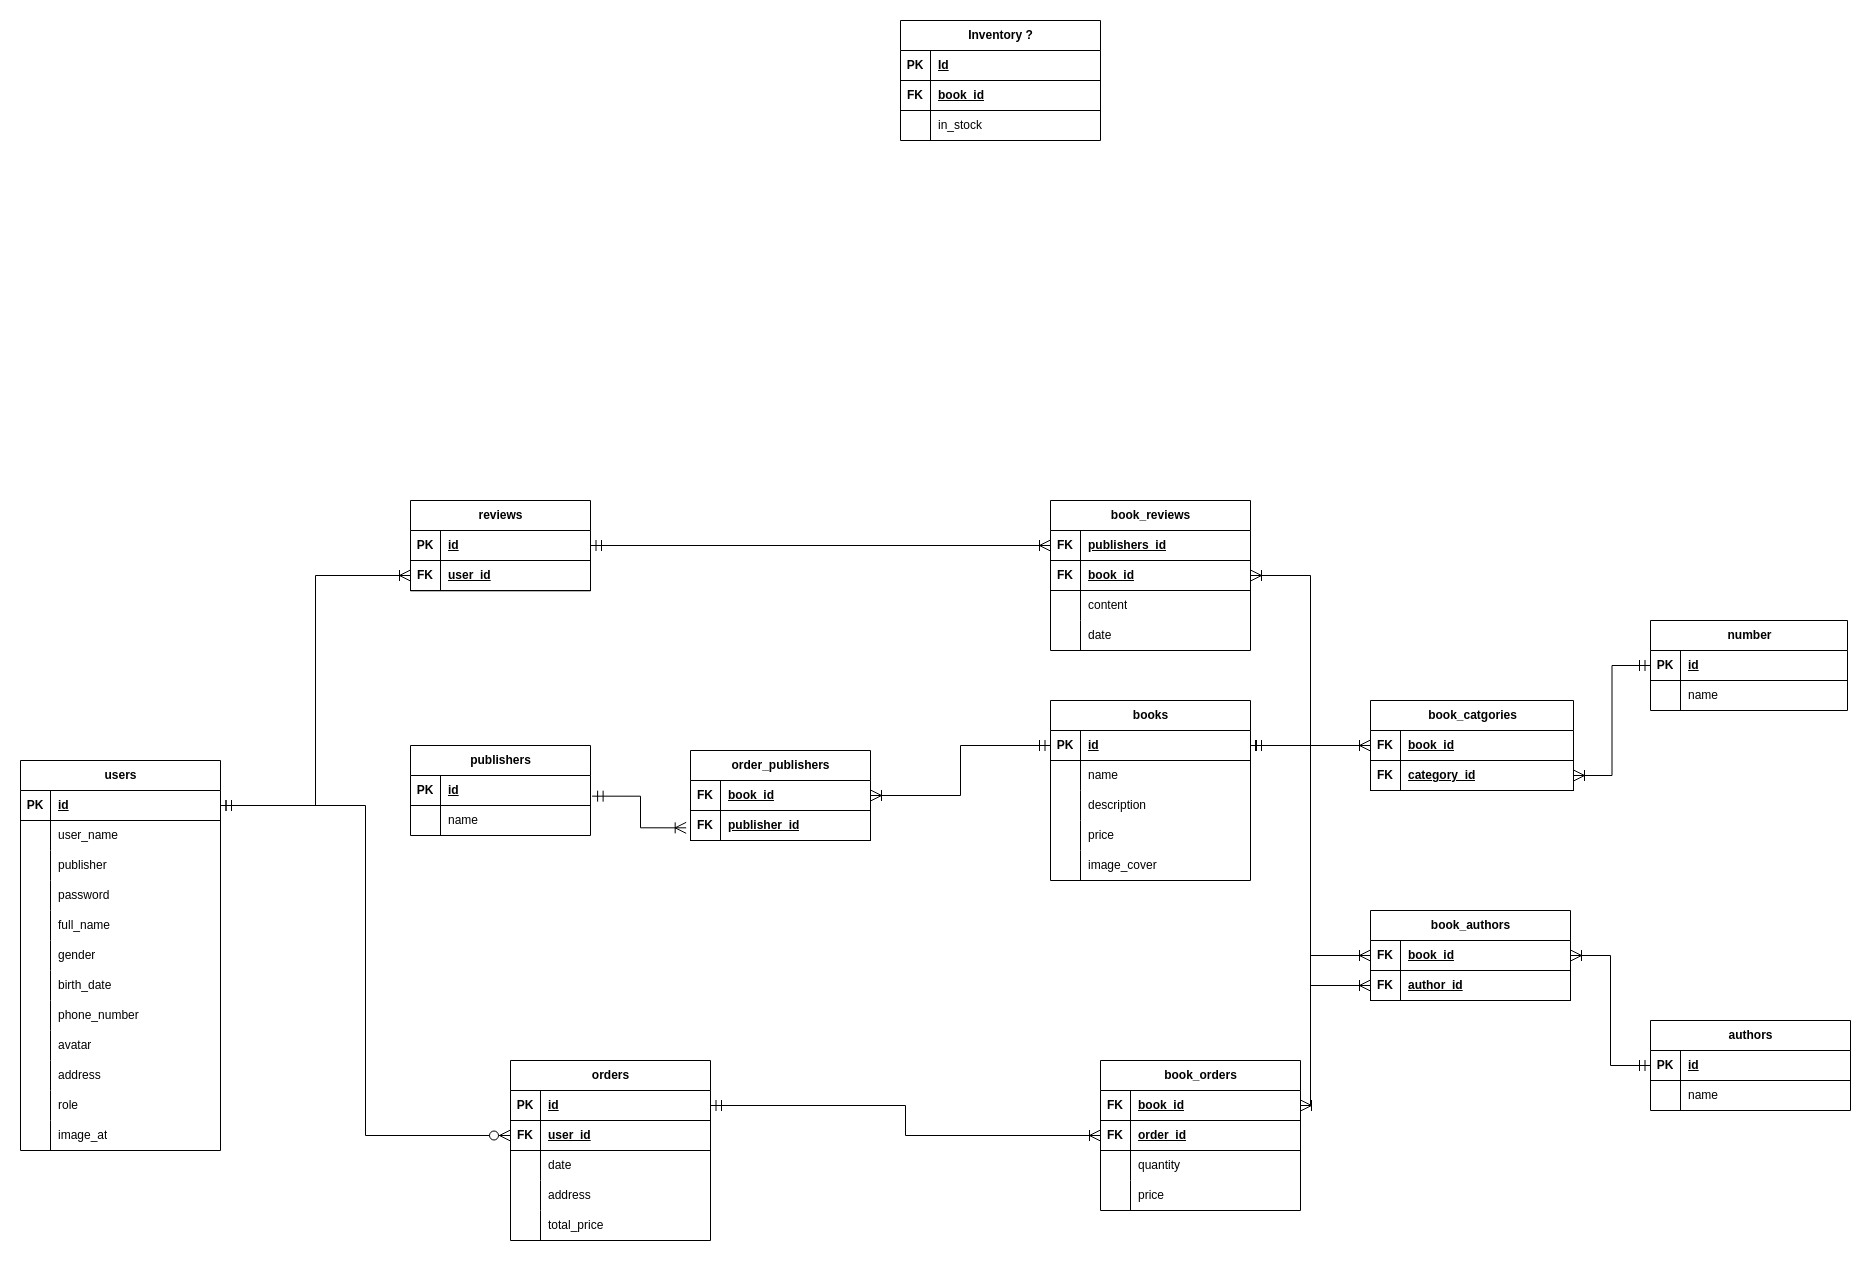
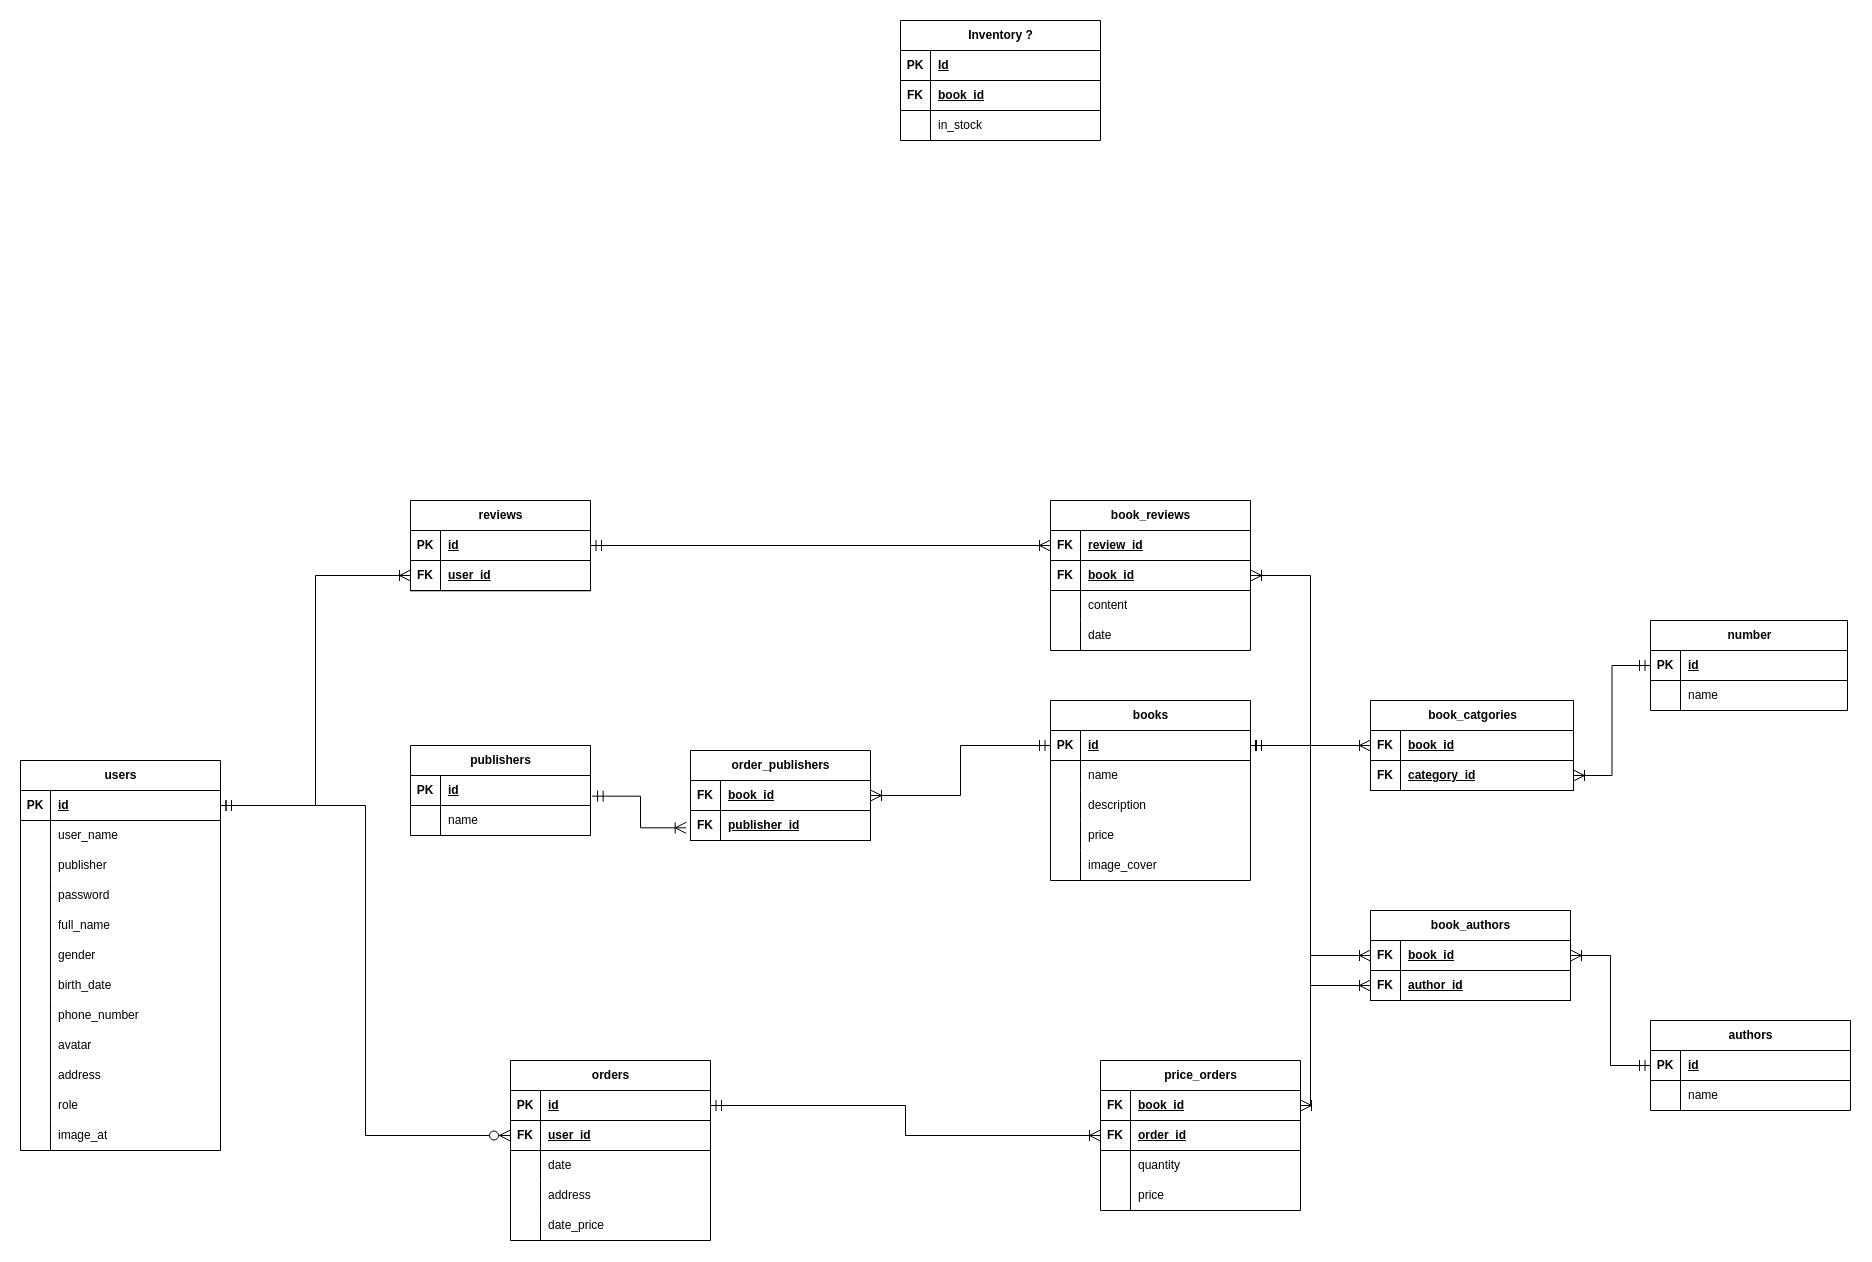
(1128, 546) -> (1116, 546)
(1201, 1076) -> (1201, 1076)
(582, 1226) -> (581, 1226)
